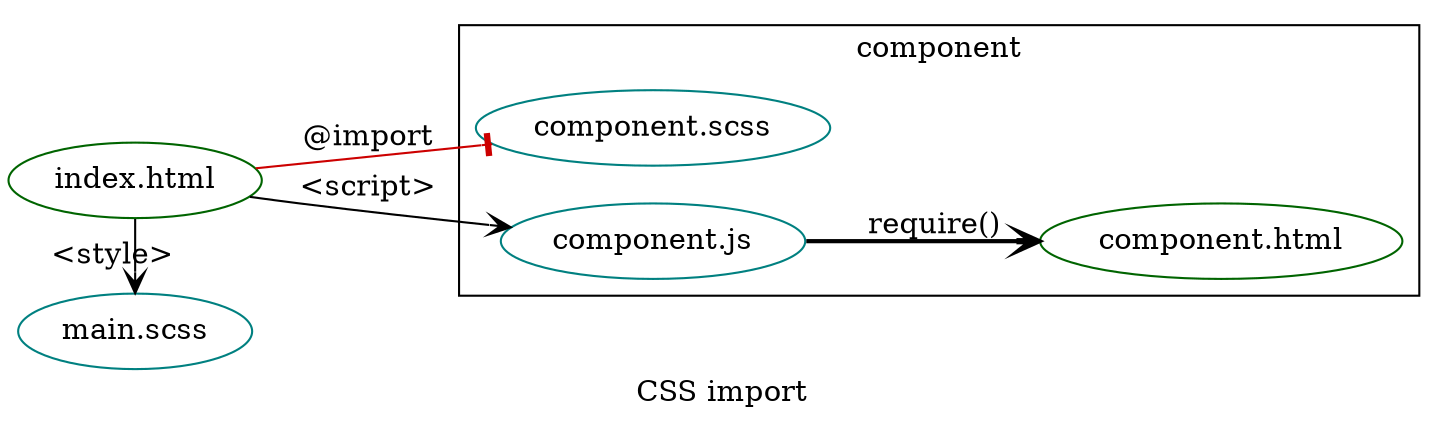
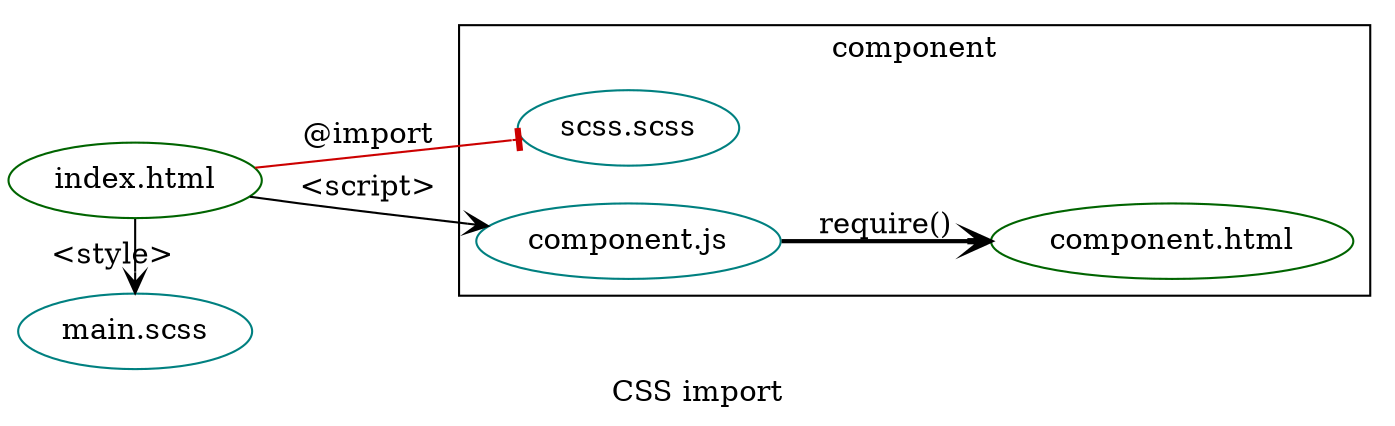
(653, 128) -> (628, 128)
